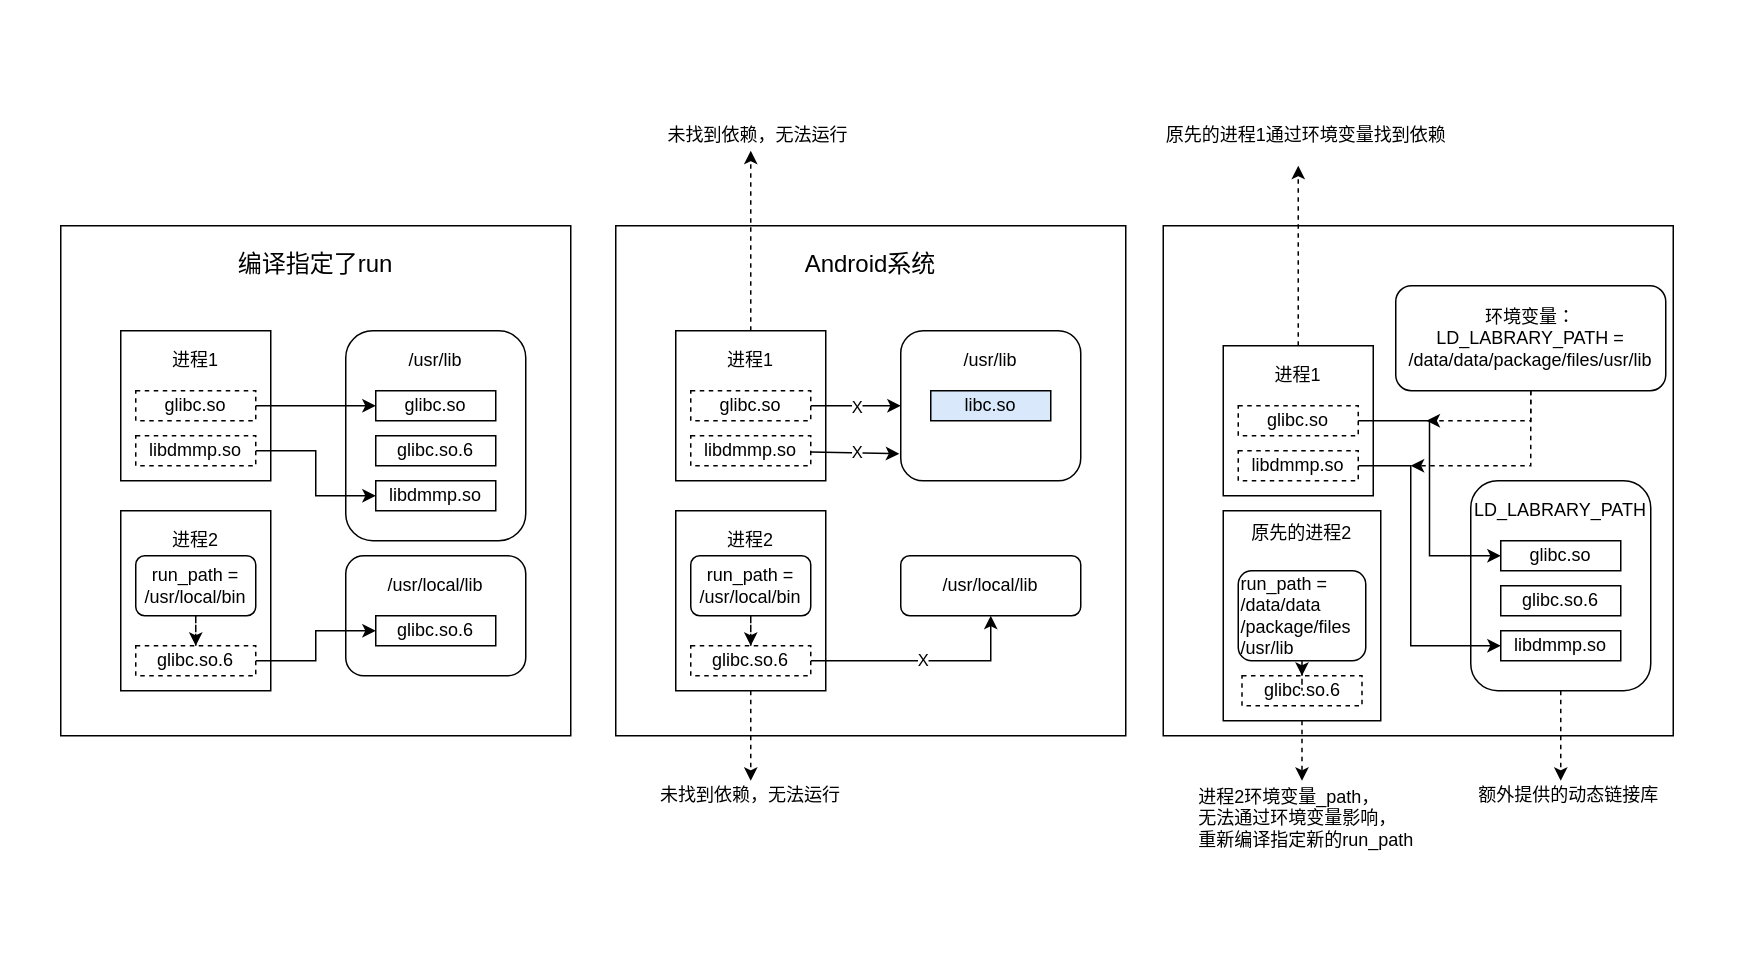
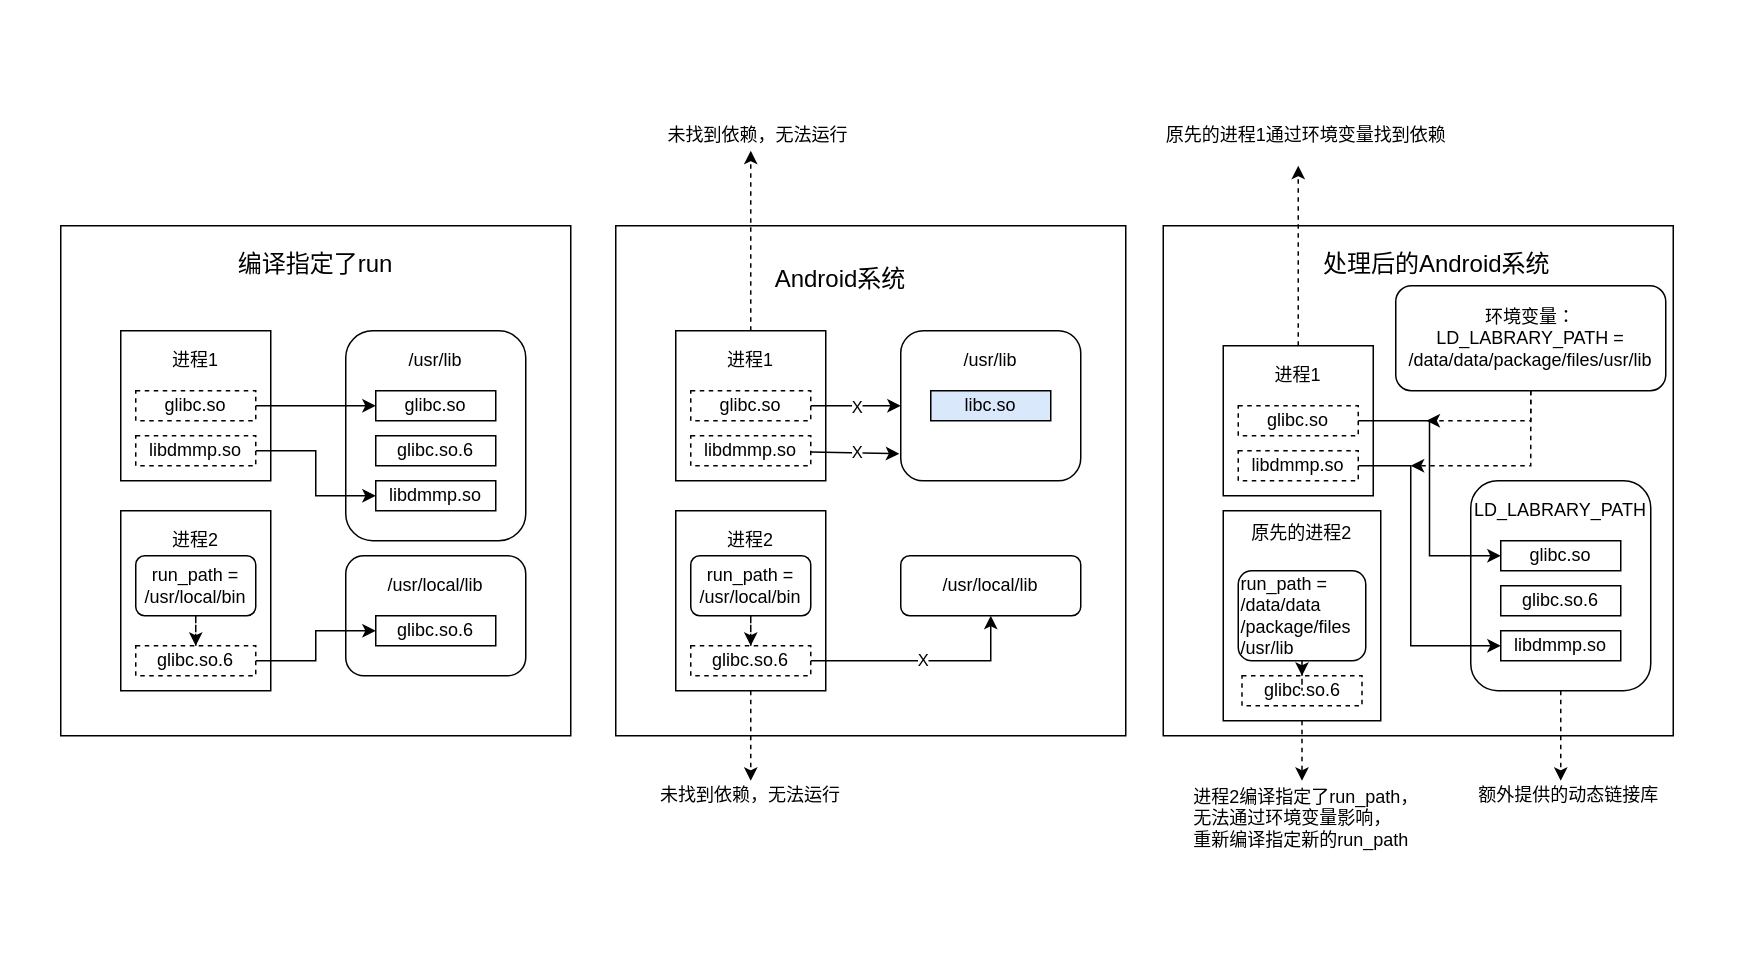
(871, 263) -> (841, 278)
none -> (1437, 263)
(1307, 818) -> (1307, 818)
